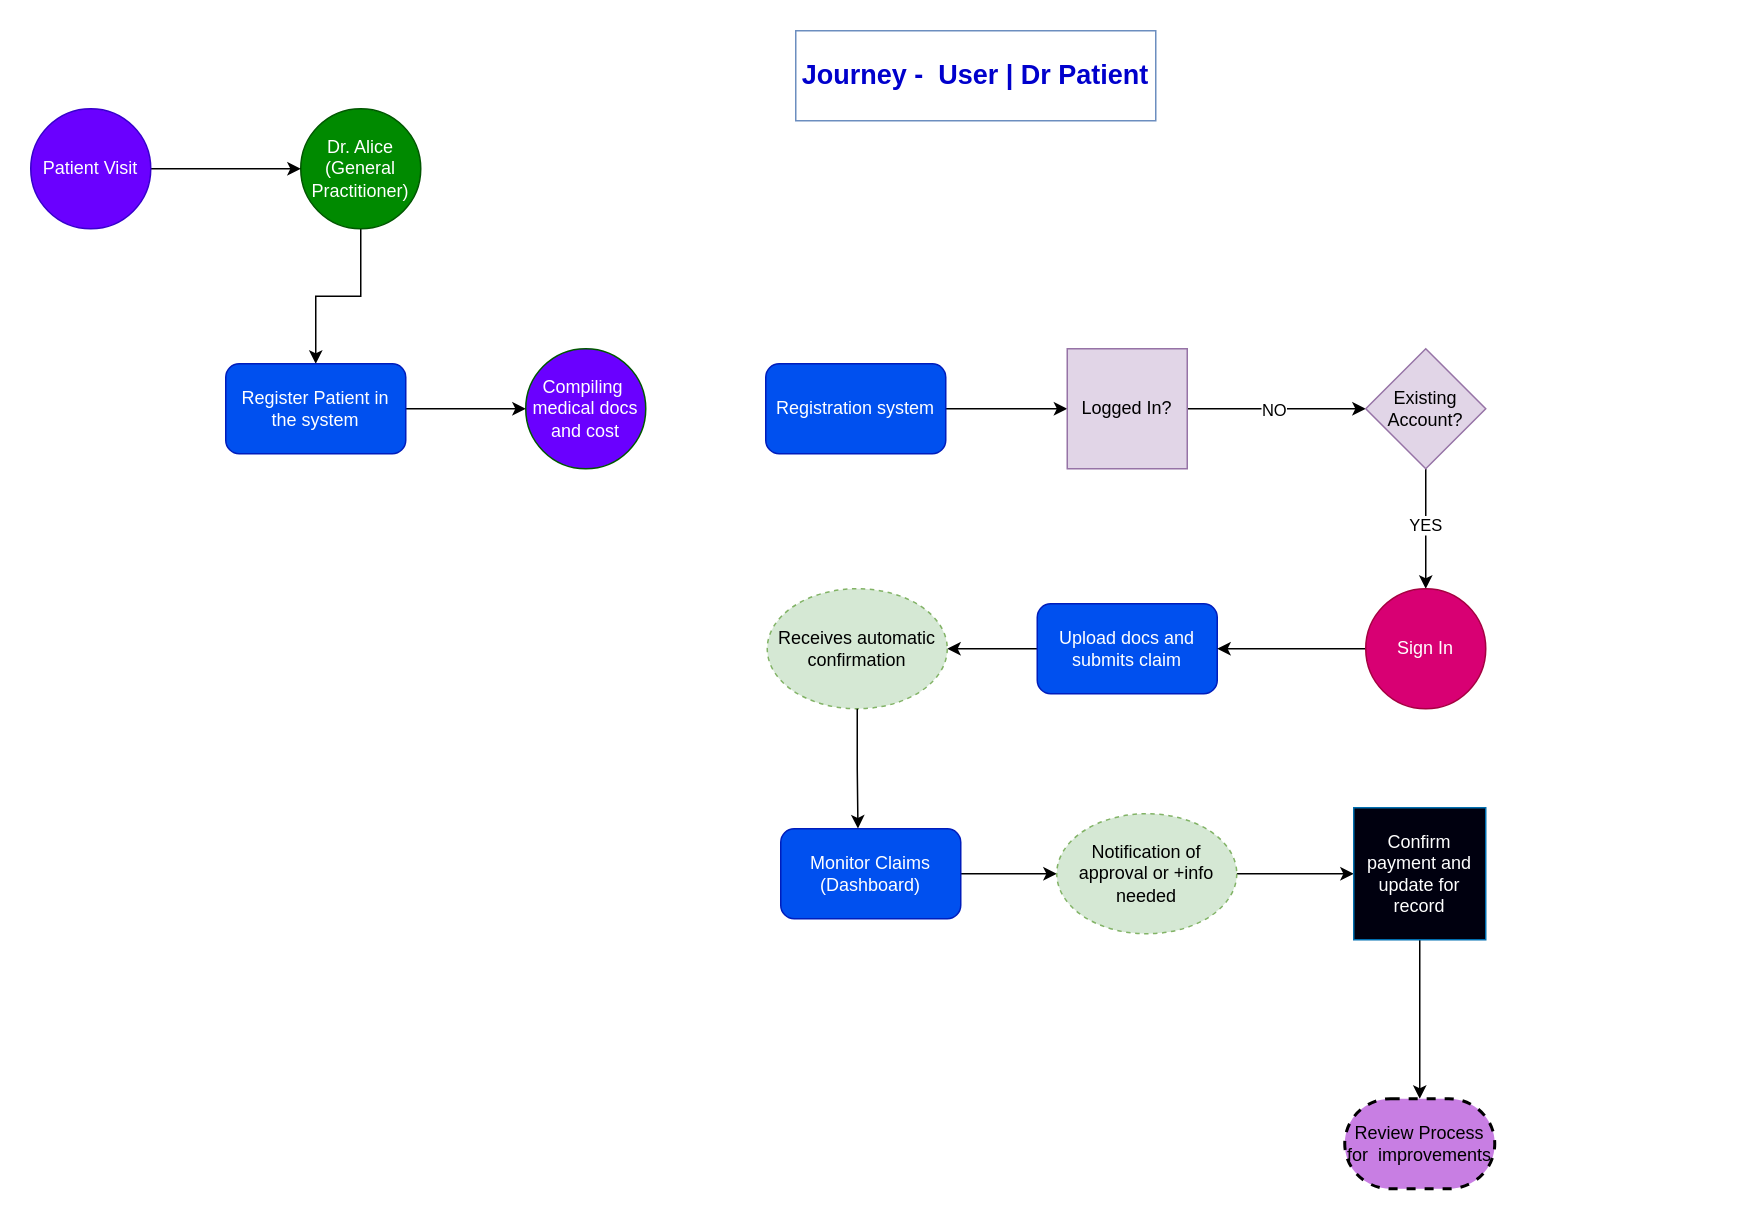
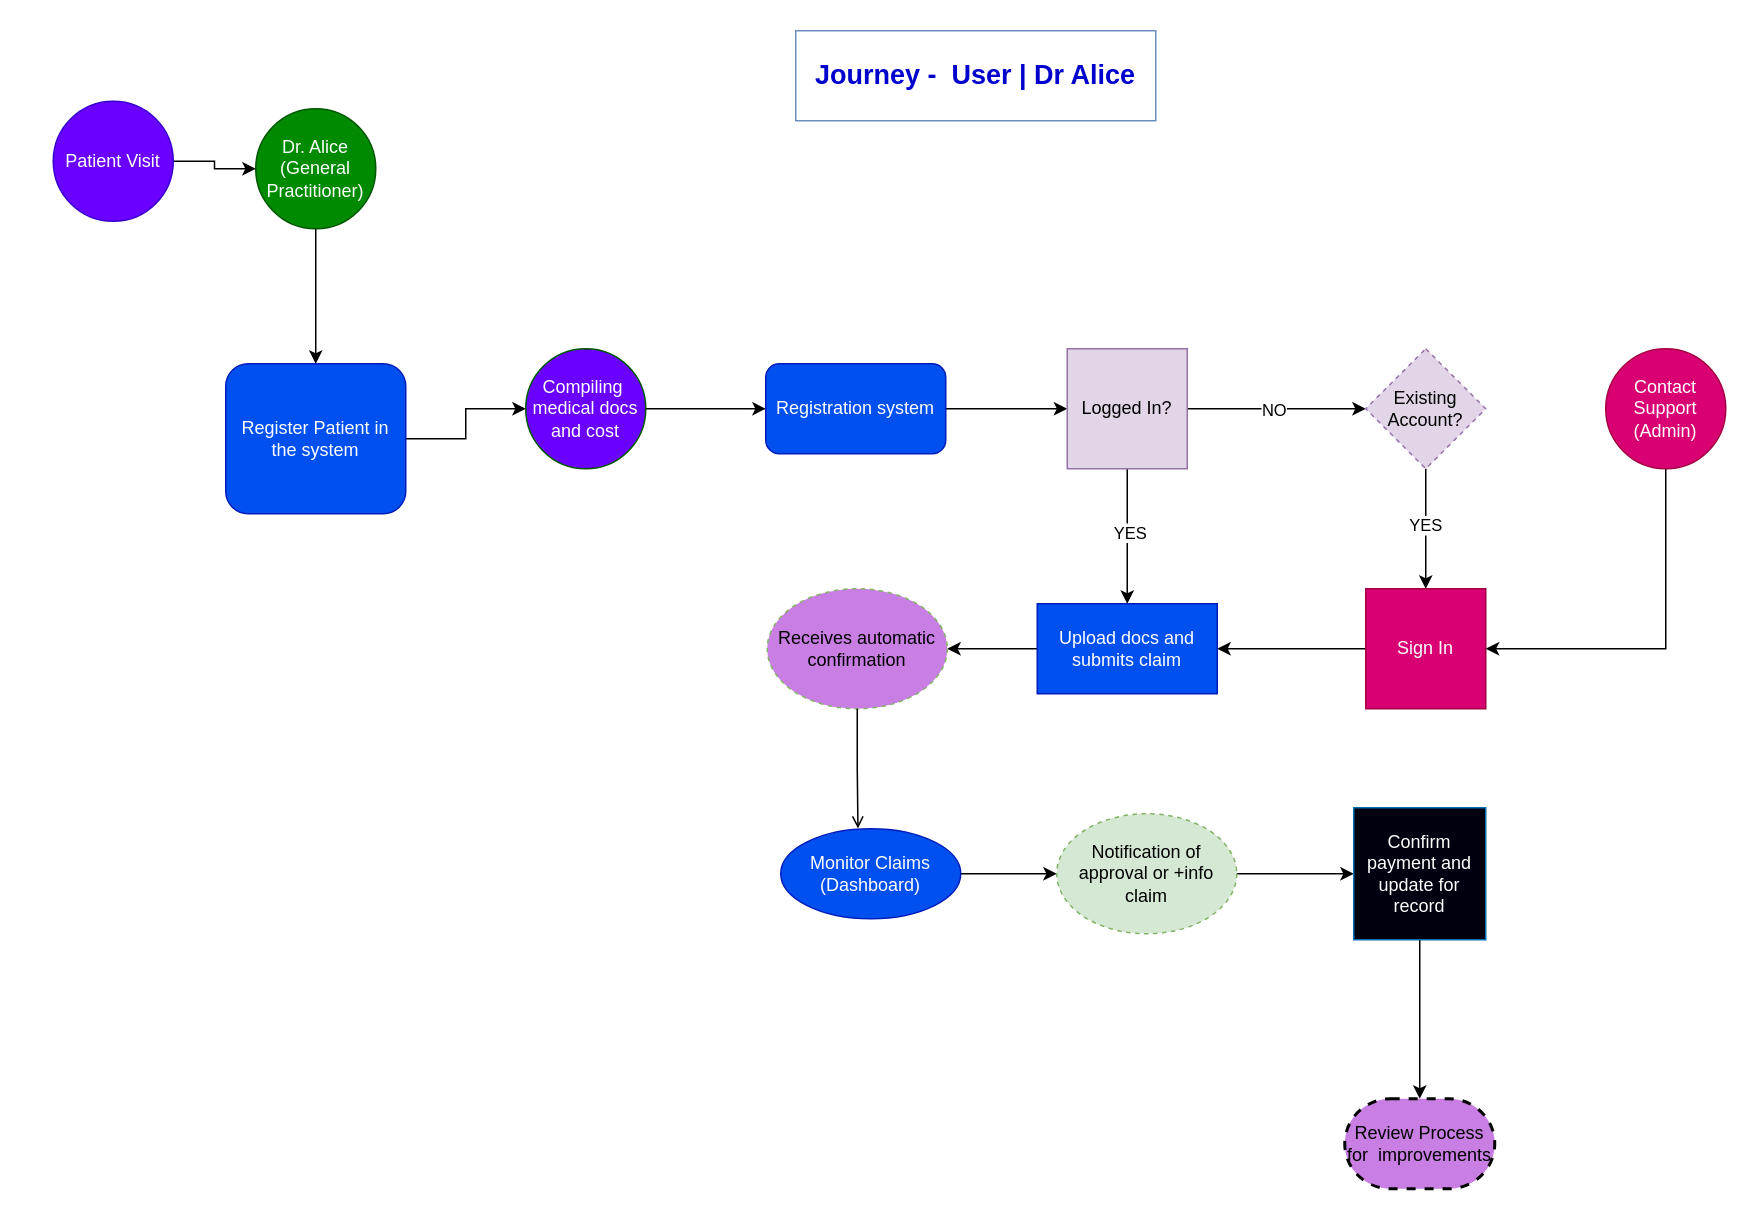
(976, 76) -> (976, 76)
(91, 169) -> (113, 161)
(361, 169) -> (316, 169)
(316, 409) -> (316, 439)
none -> (701, 409)
(1426, 409) -> (1426, 409)
none -> (1666, 409)
none -> (1127, 531)
none -> (1666, 644)
(857, 649) -> (857, 649)
(1127, 649) -> (1127, 649)
(1426, 649) -> (1426, 649)
(858, 817) -> (858, 819)
(871, 874) -> (871, 874)
(1147, 874) -> (1147, 874)
